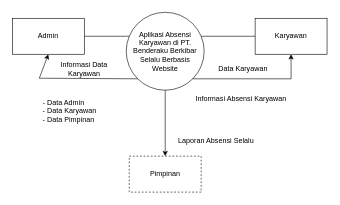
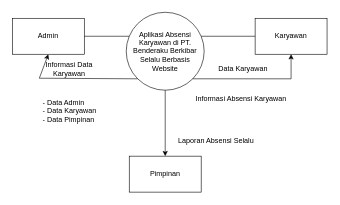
(84, 69) -> (69, 69)
(165, 174) -> (165, 174)
